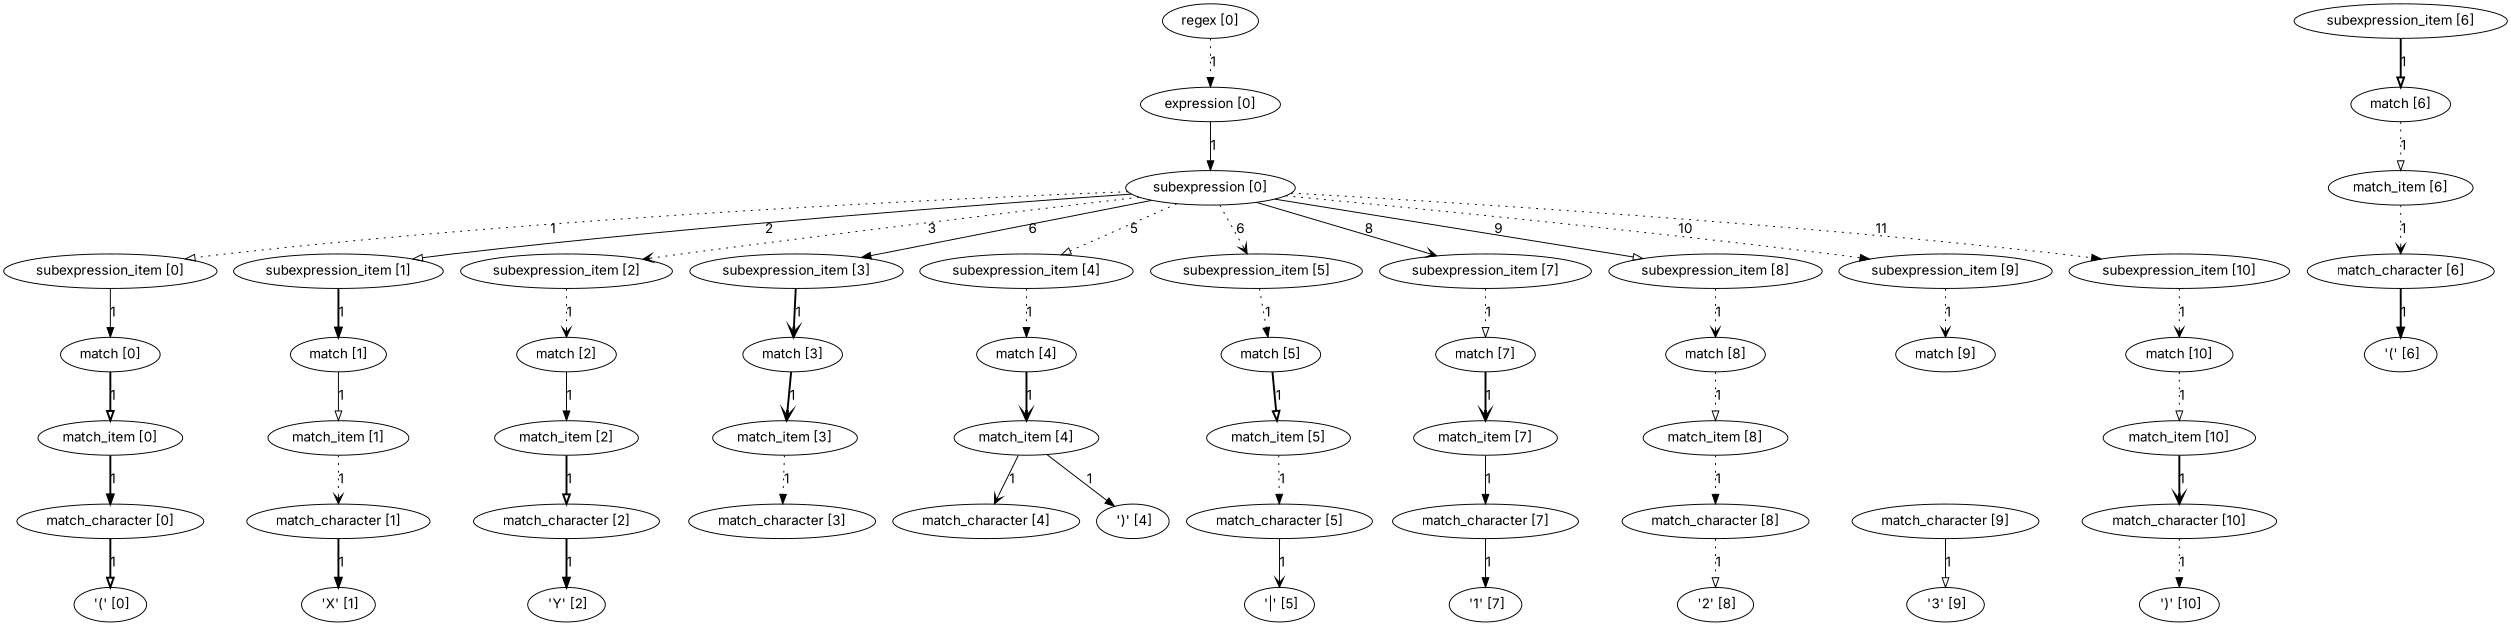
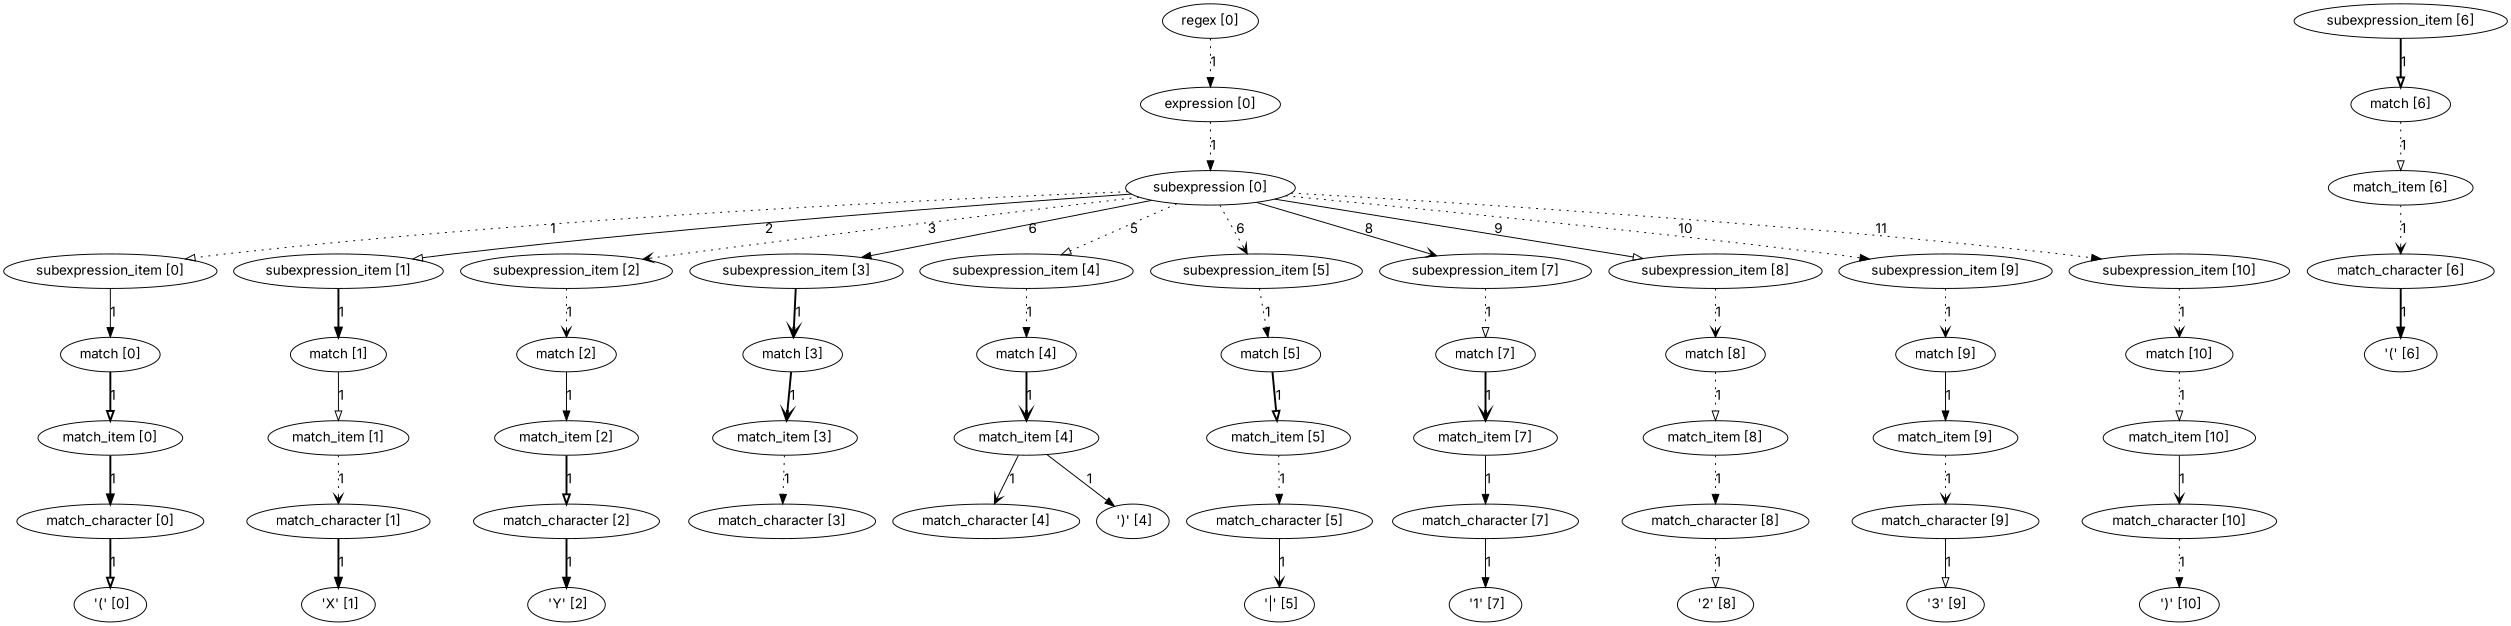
(1210, 141) -> (1210, 141)
none -> (1946, 438)
(2179, 475) -> (2179, 475)
